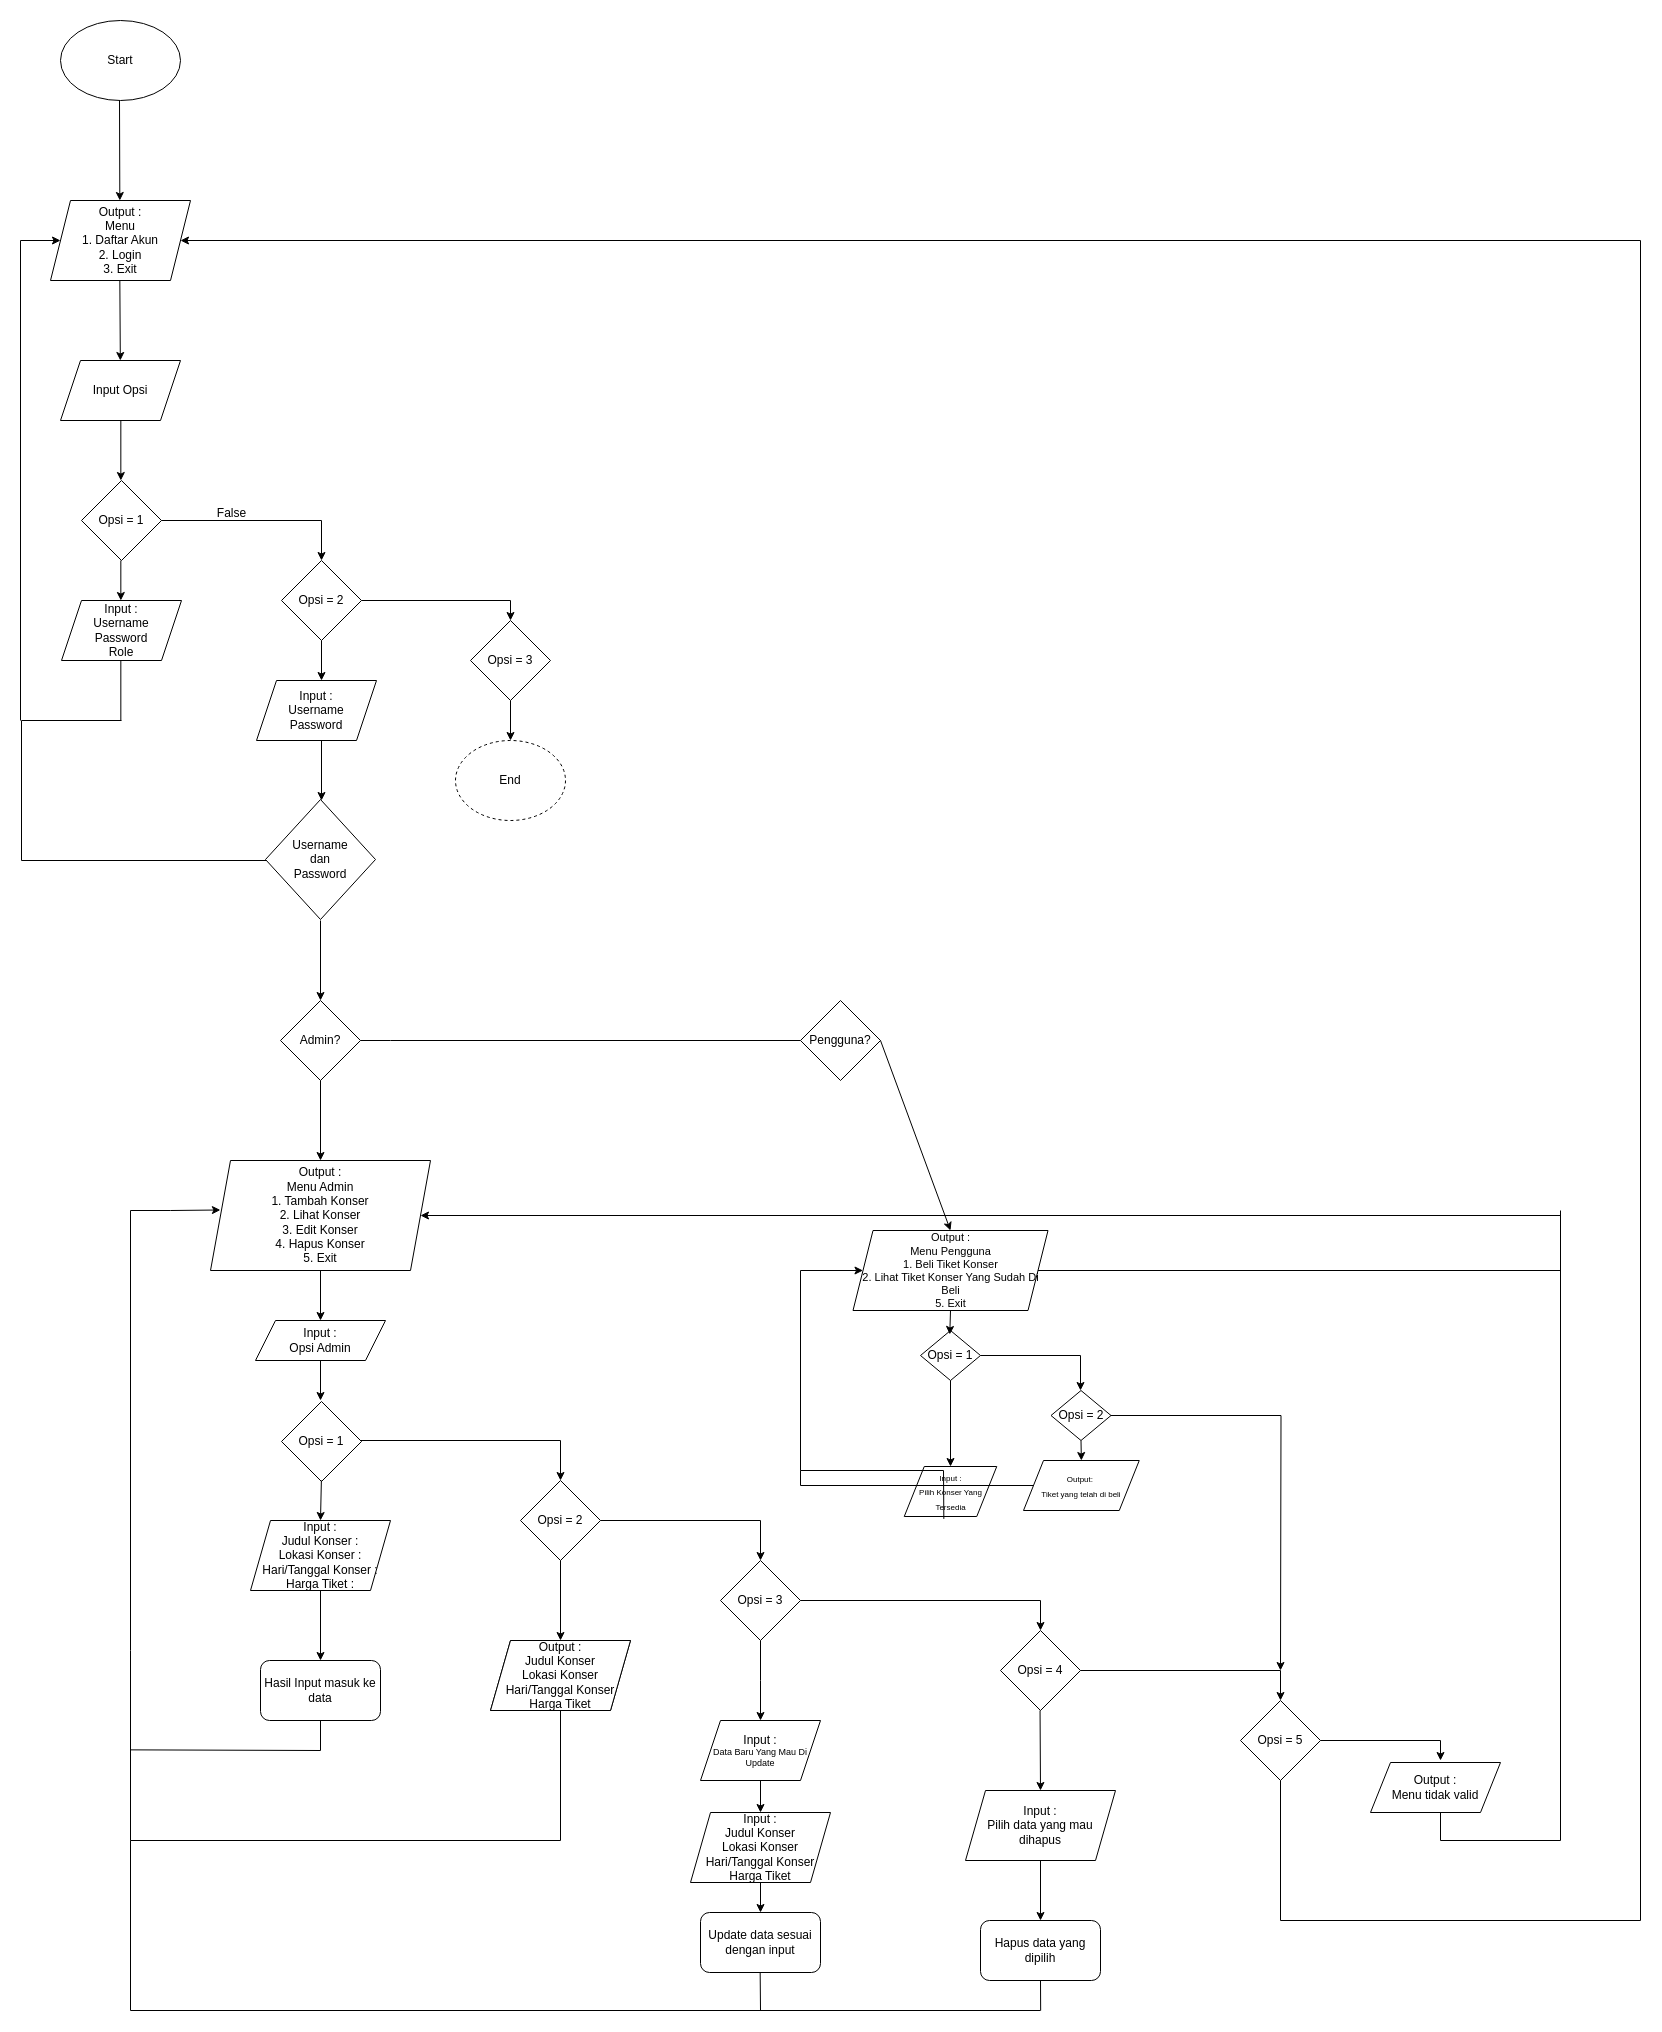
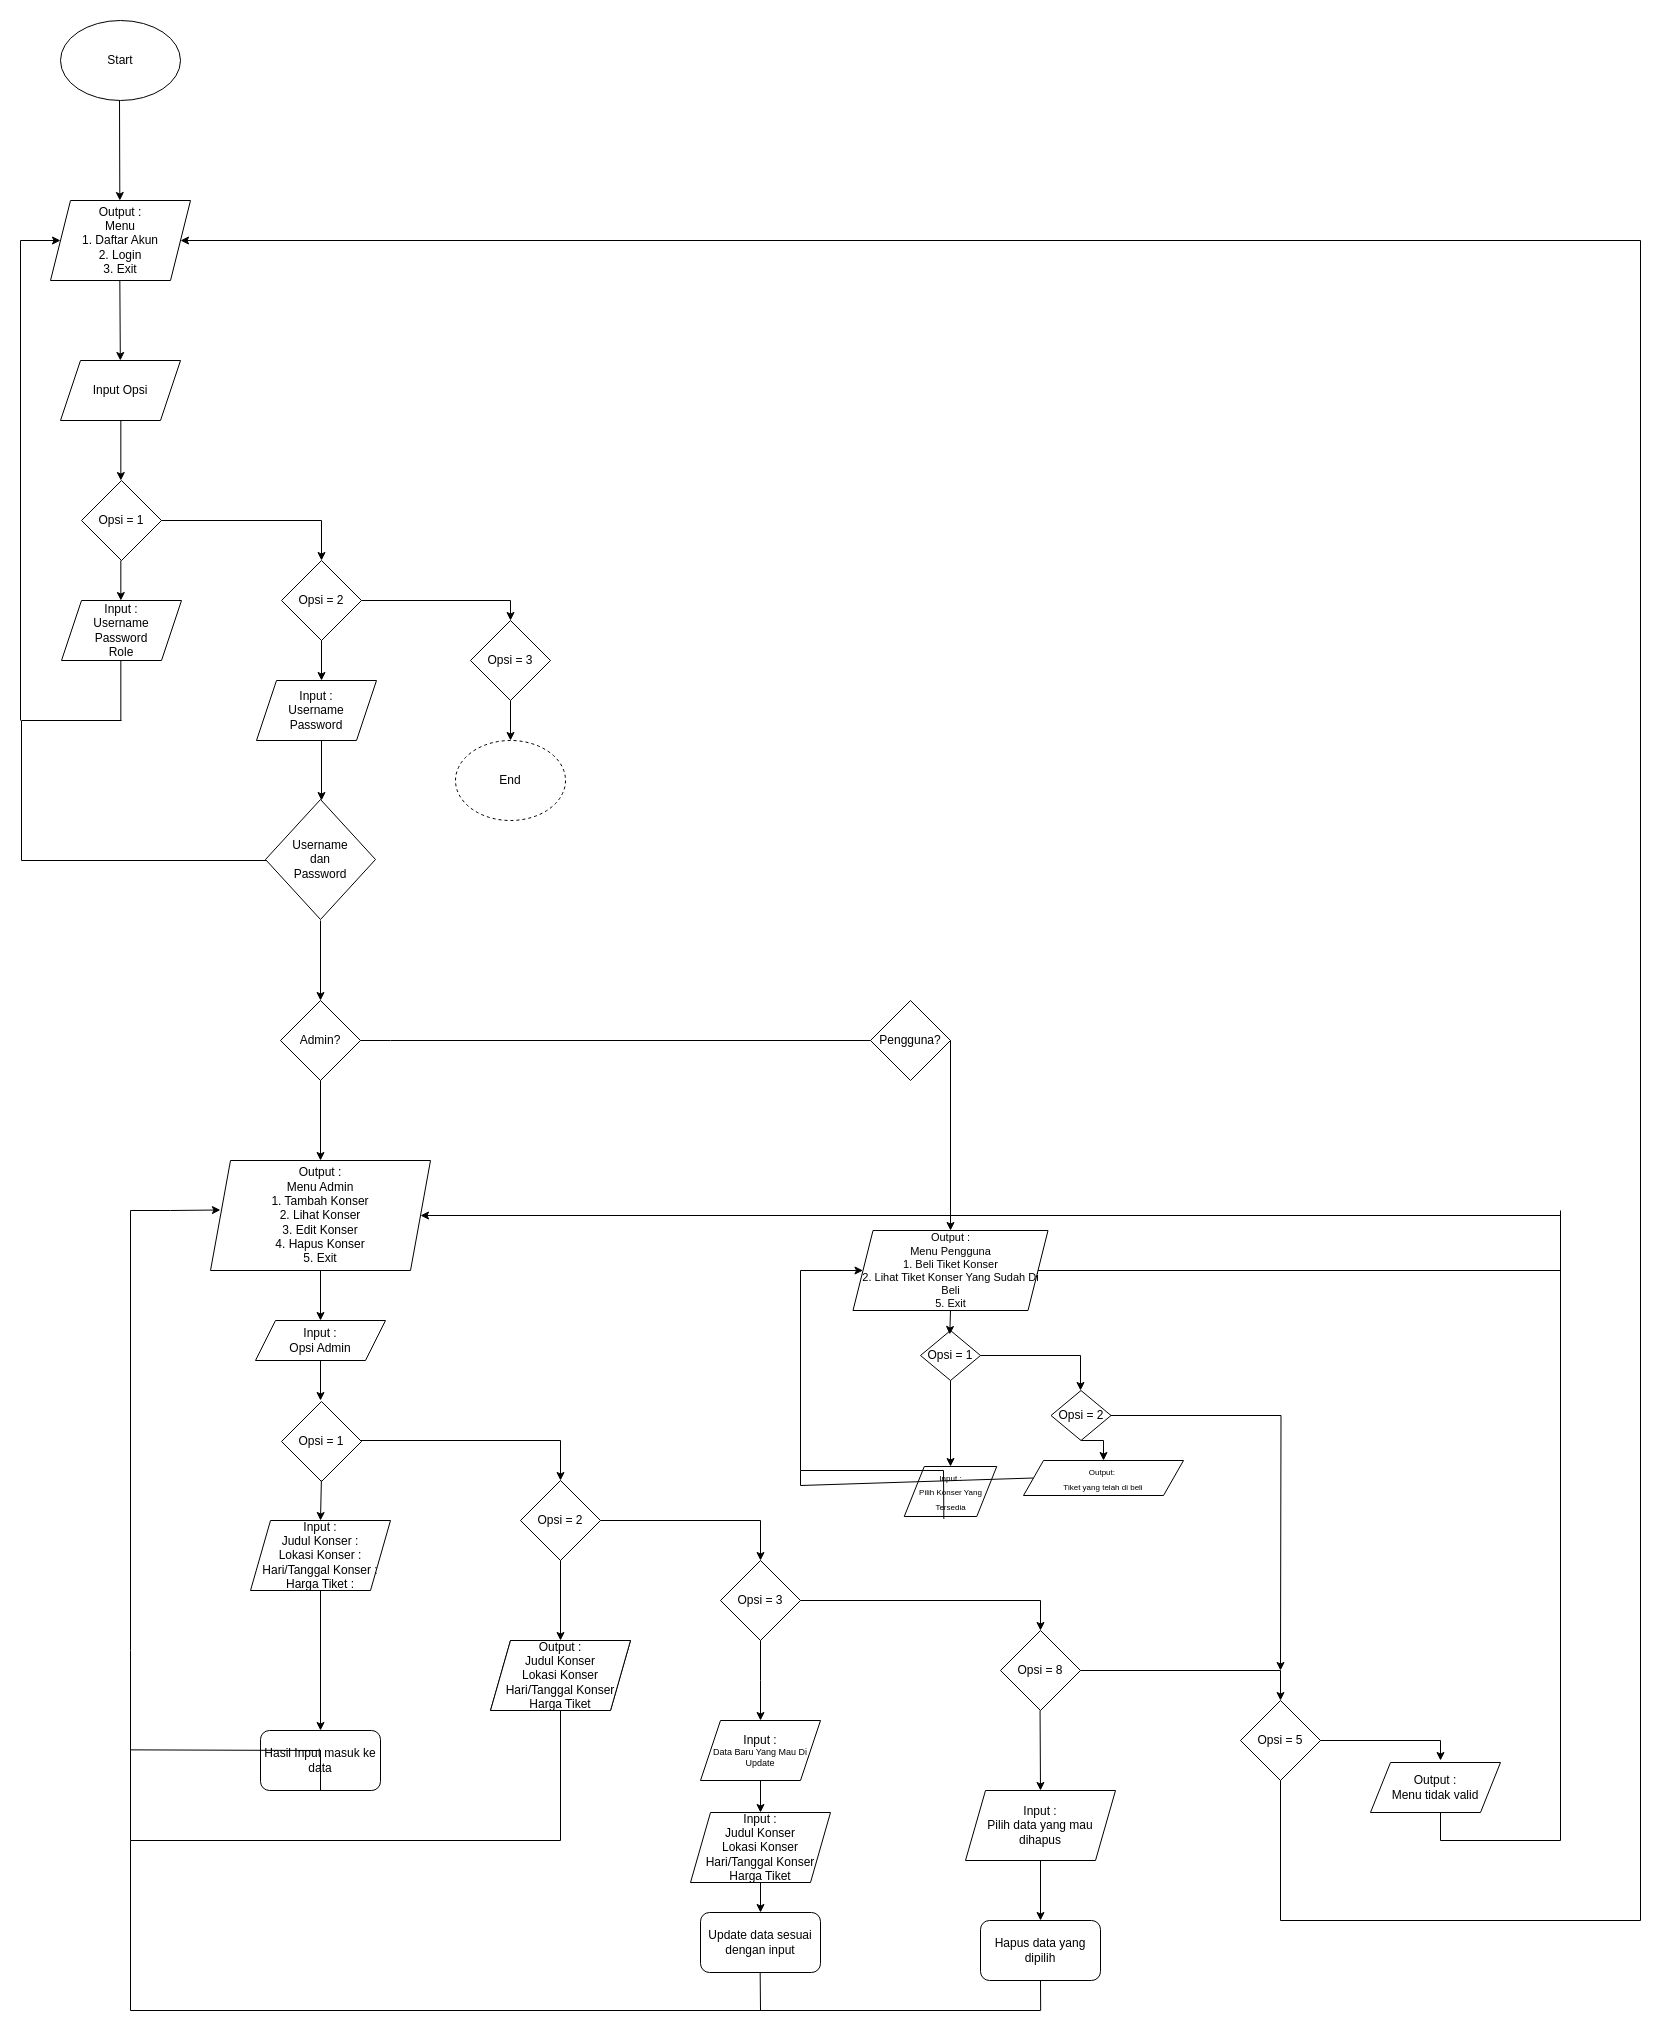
(232, 514) -> none
(841, 1041) -> (911, 1041)
(1081, 1486) -> (1104, 1478)
(1041, 1671) -> (1041, 1671)
(321, 1691) -> (321, 1761)
